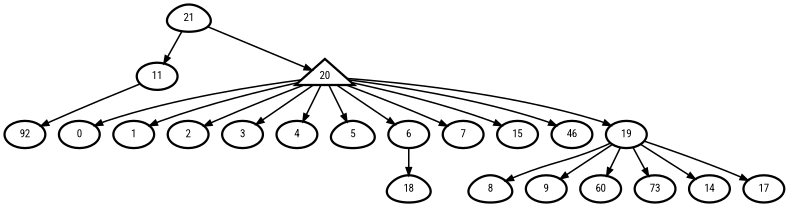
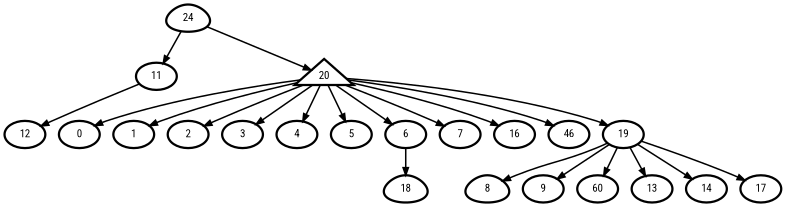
(189, 18) -> (188, 18)
(25, 134) -> (25, 134)
(353, 134) -> (351, 134)
(518, 134) -> (515, 134)
(655, 189) -> (652, 189)
